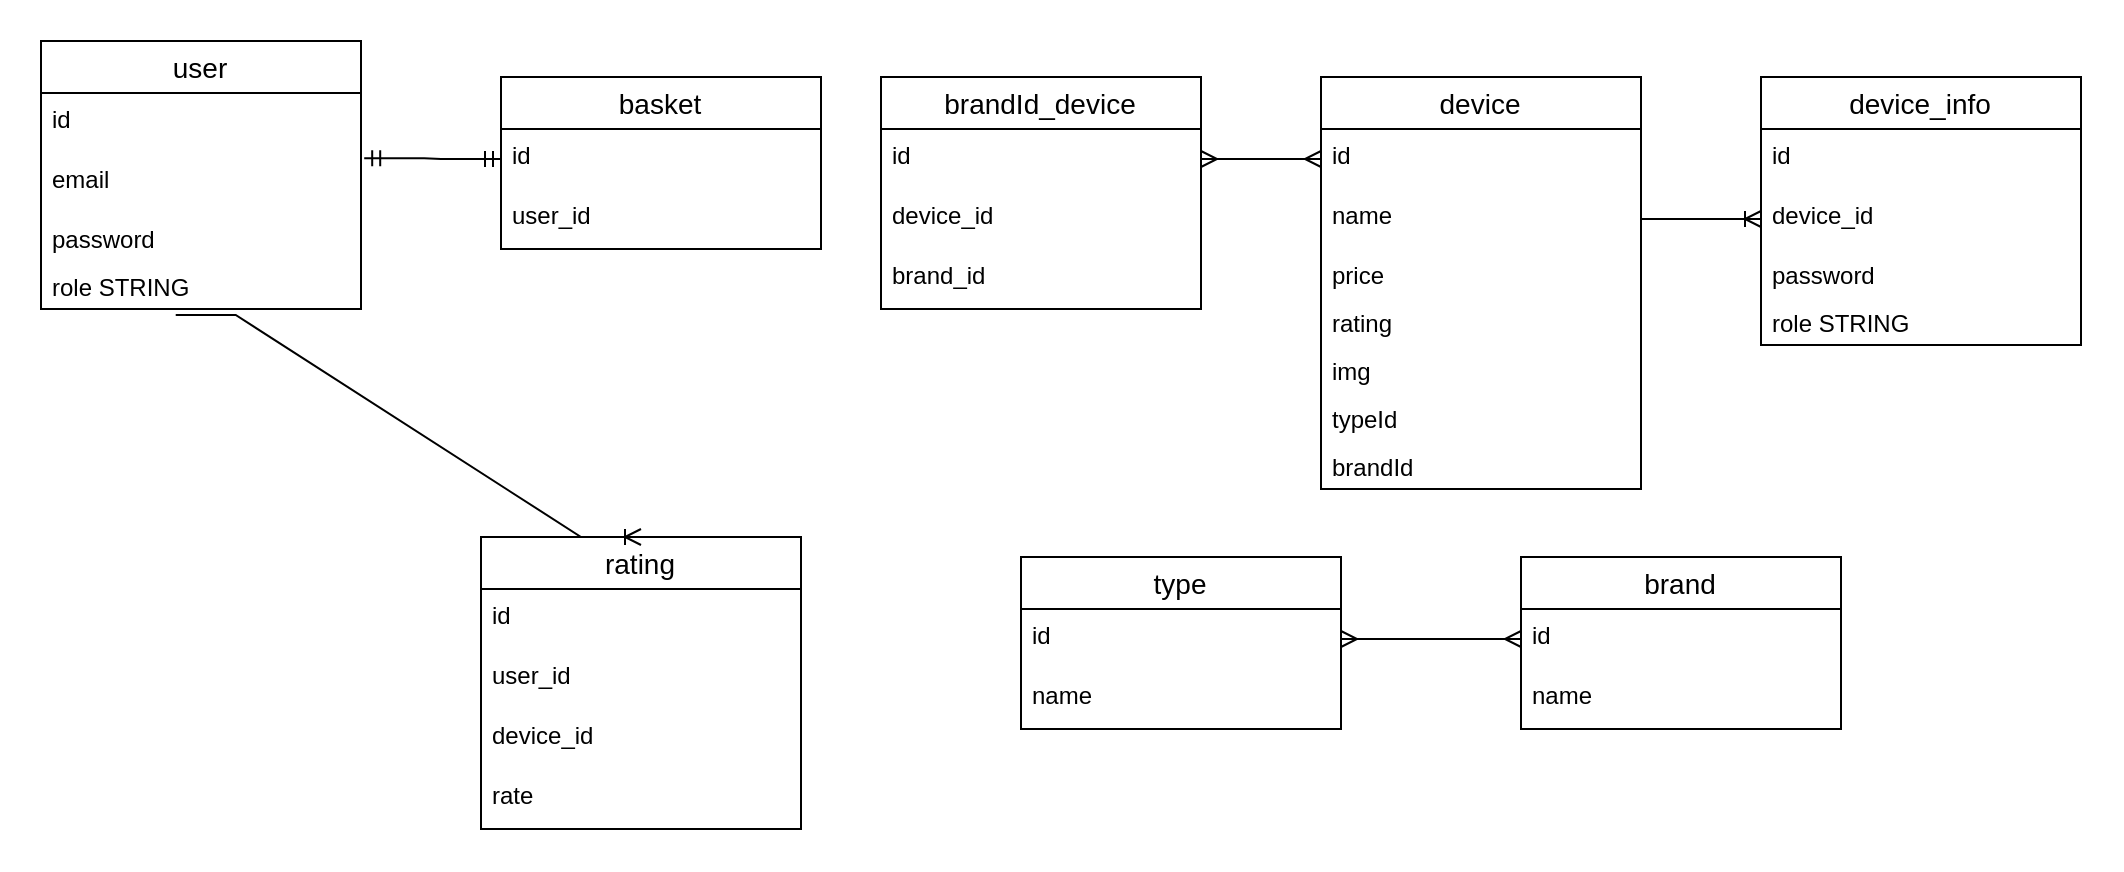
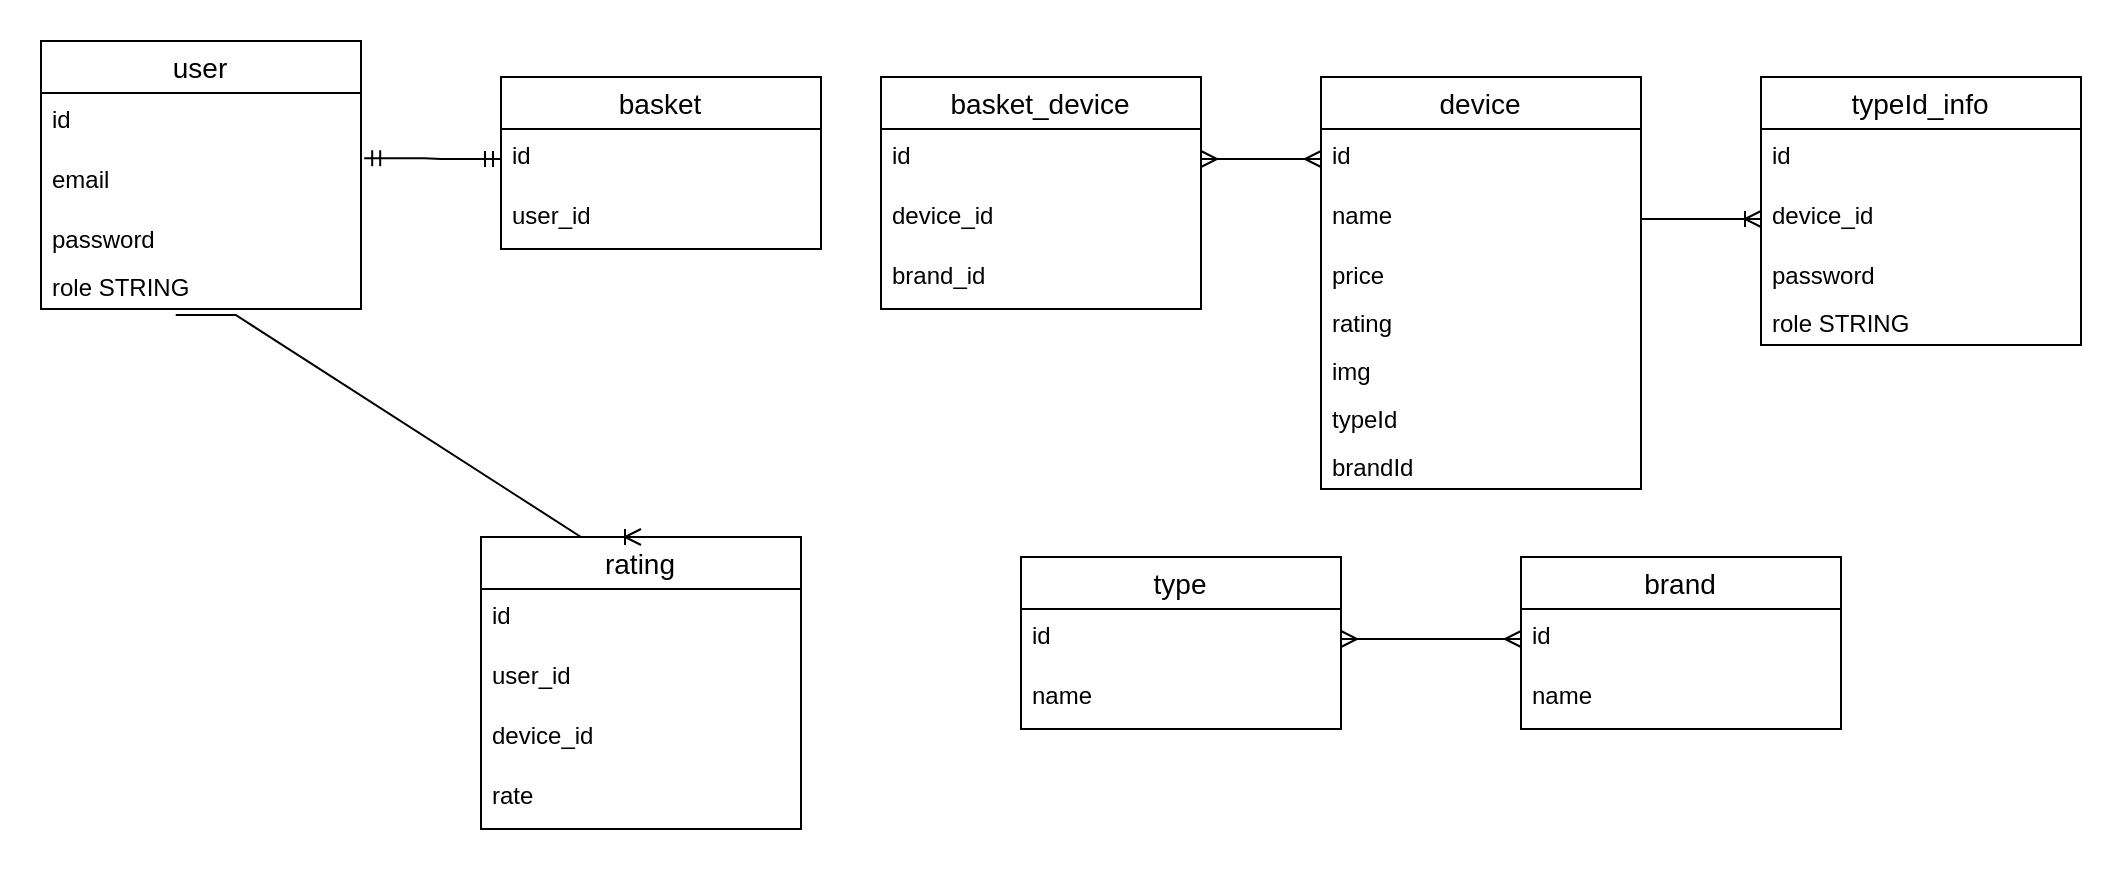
(1040, 105) -> (1040, 105)
(1920, 105) -> (1920, 105)
